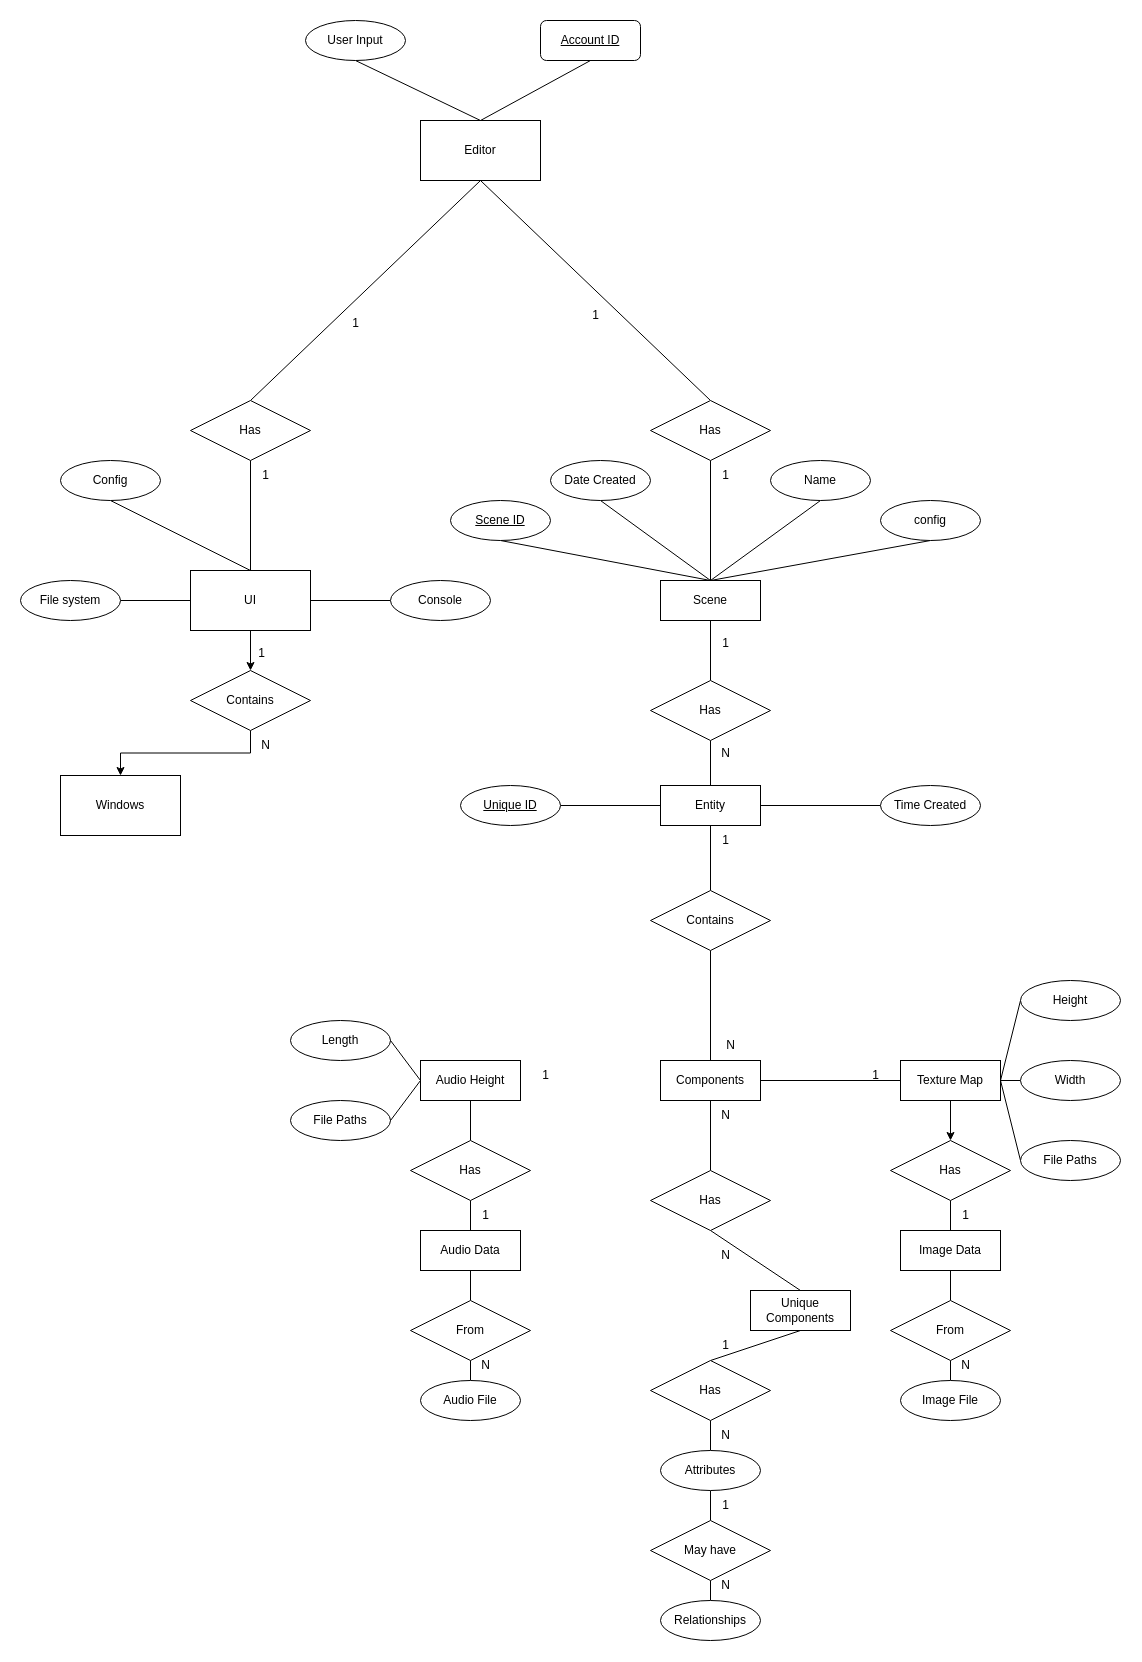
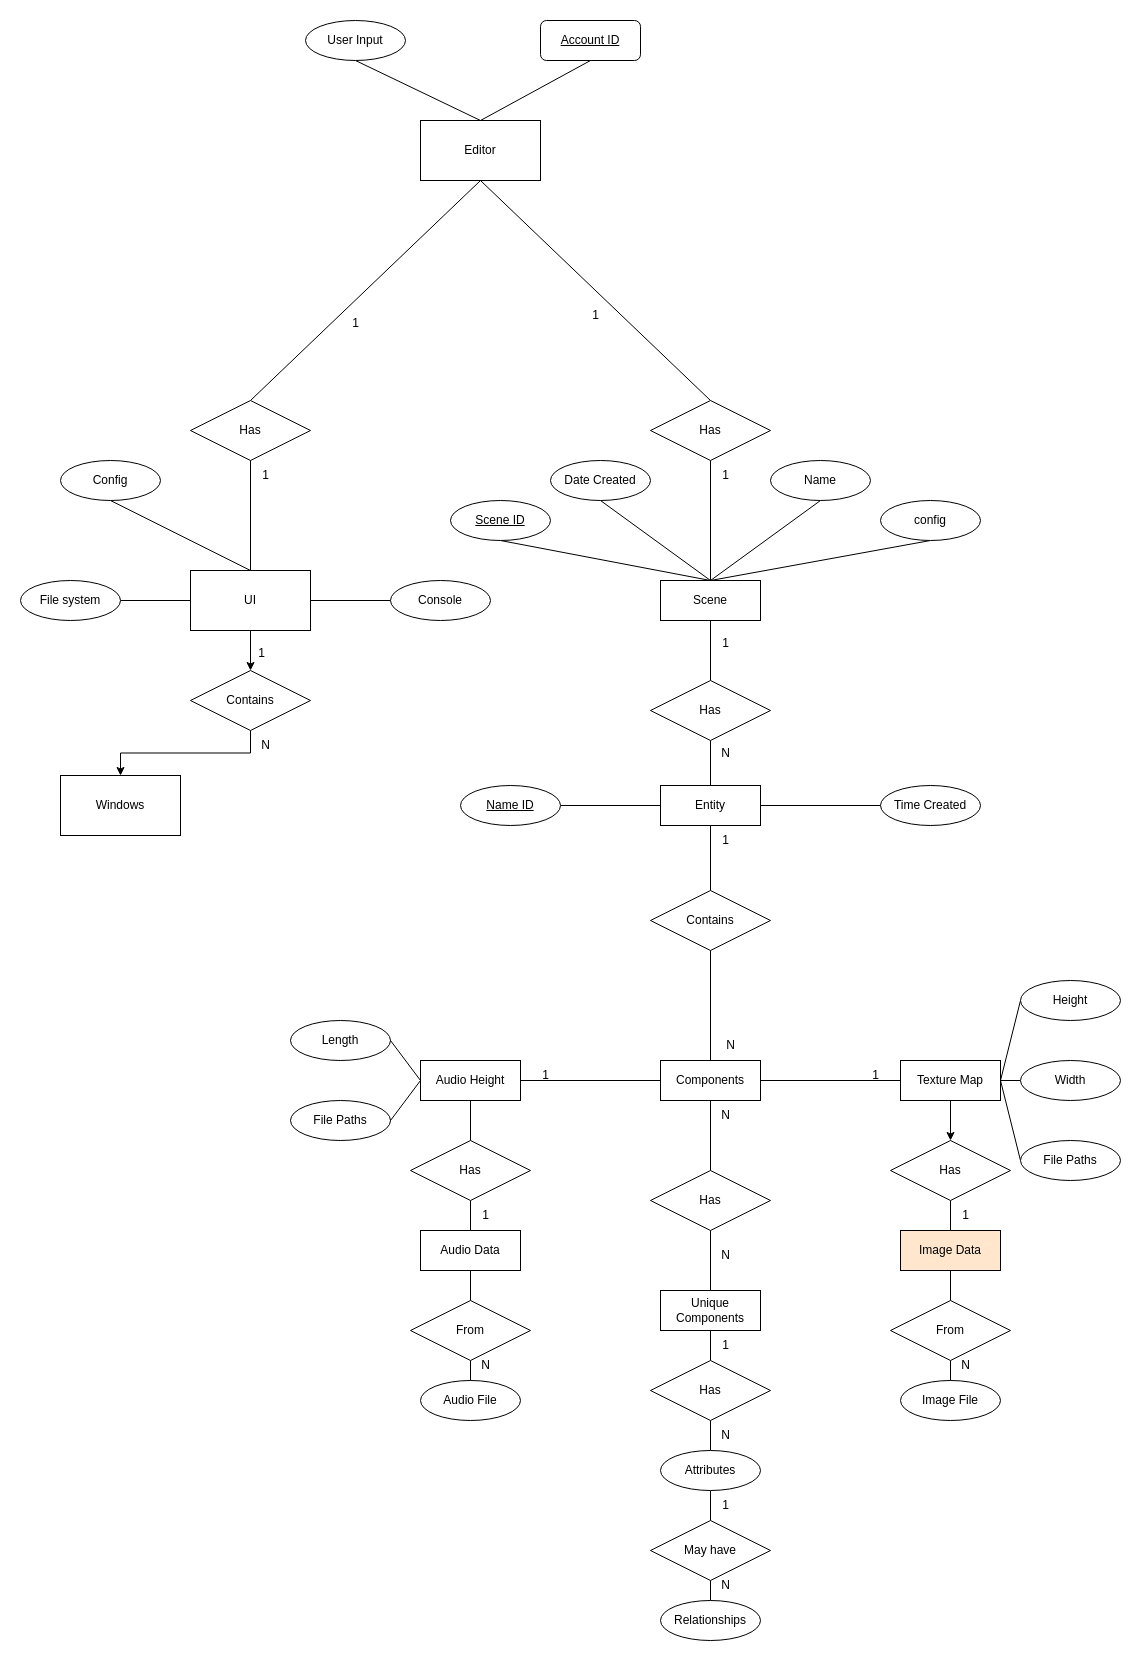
(511, 806) -> (511, 806)
none -> (591, 1081)
(951, 1251) -> (951, 1251)
(801, 1311) -> (711, 1311)
